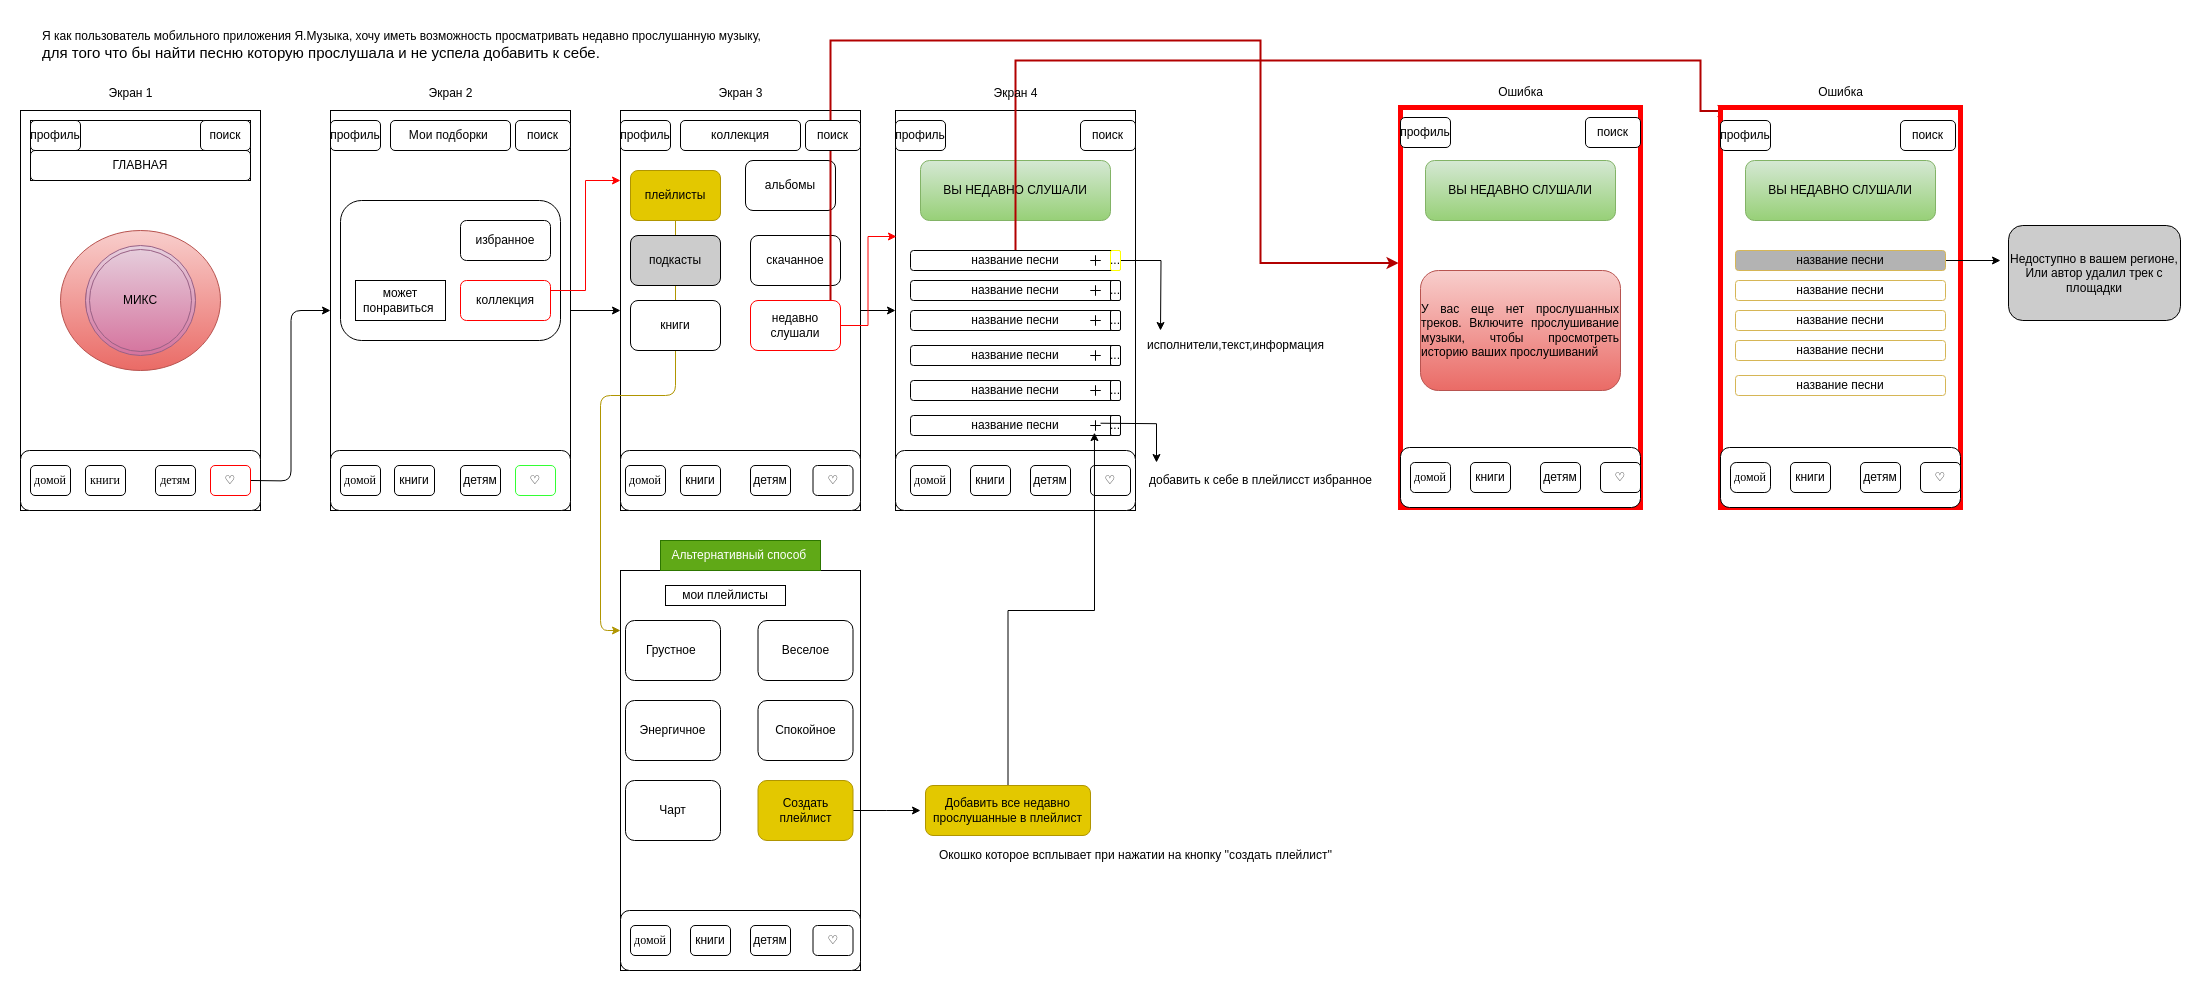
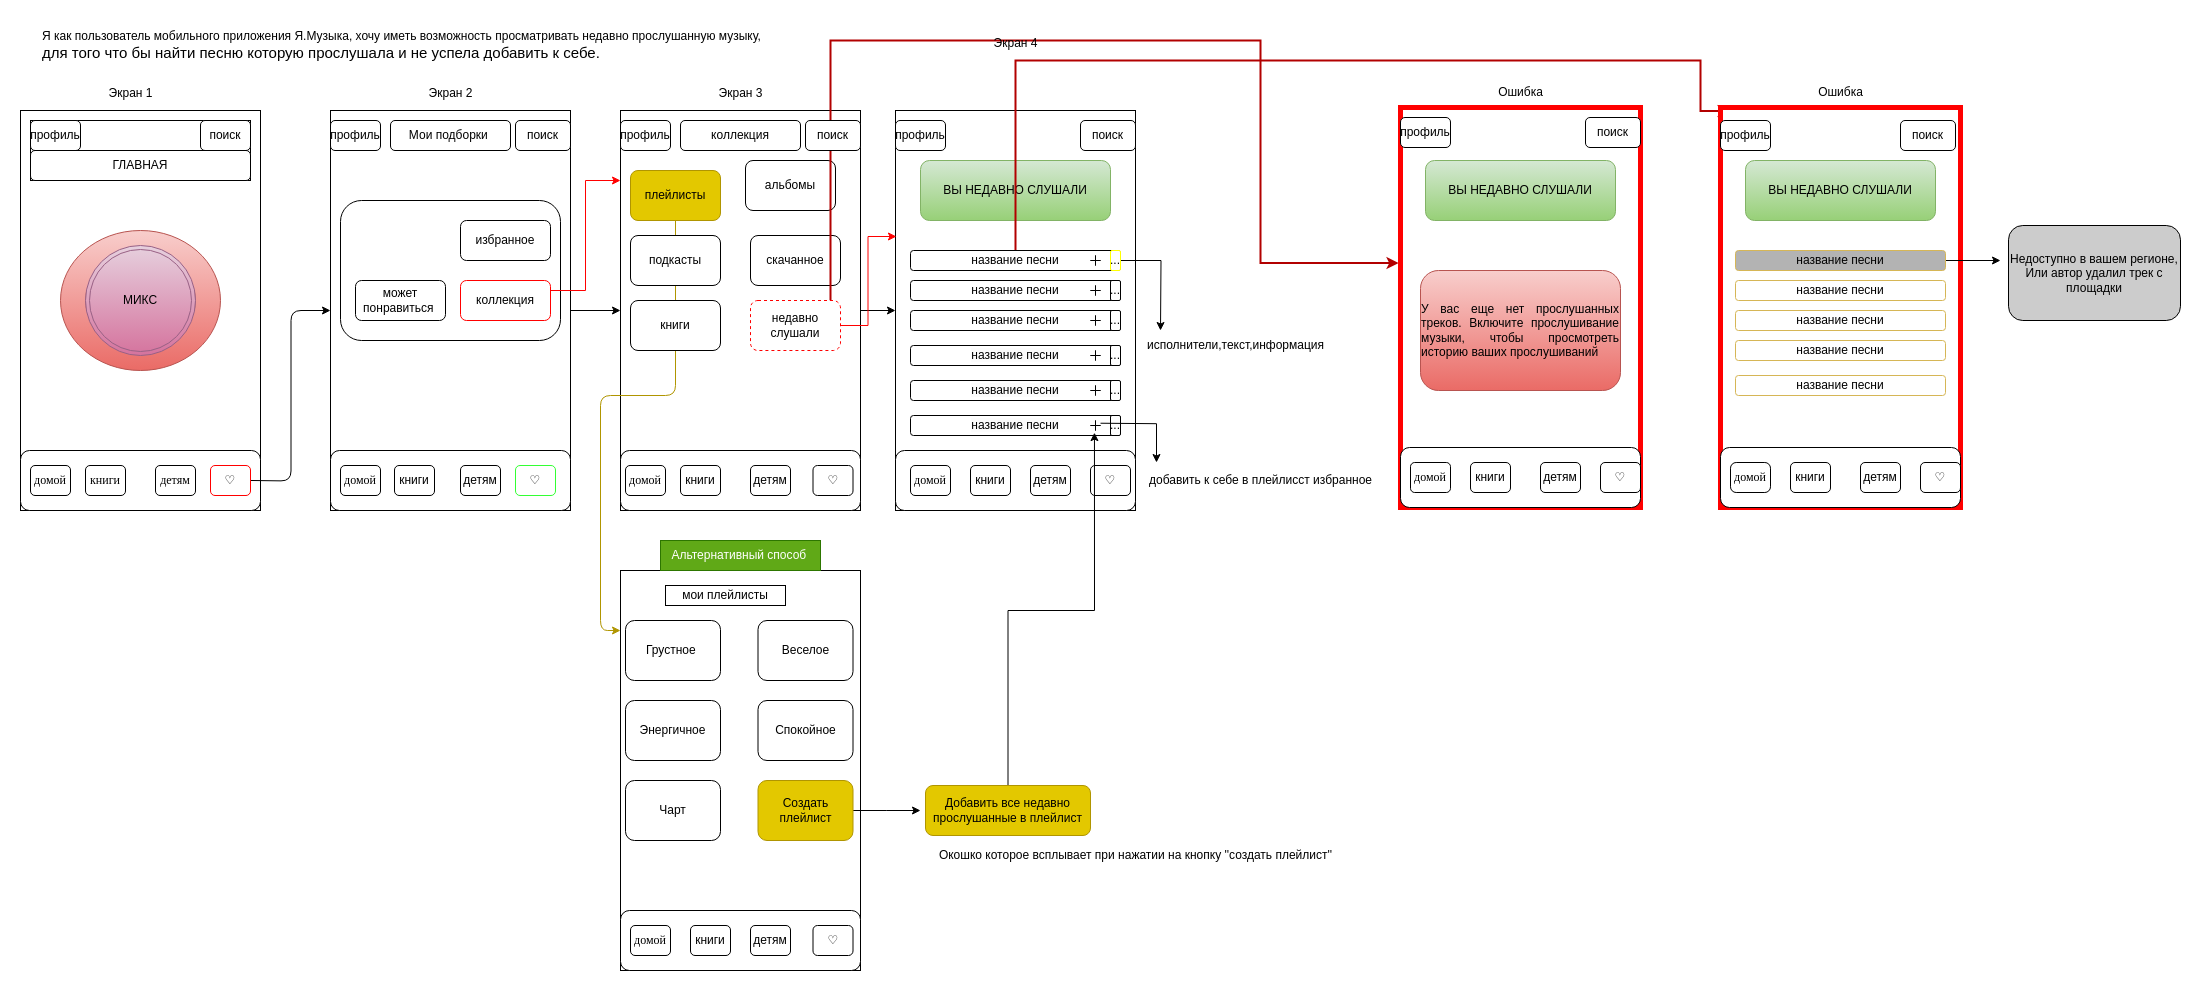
(1016, 94) -> (1016, 44)
(676, 261) -> (676, 261)
(401, 301) -> (401, 301)
(796, 326) -> (796, 326)
